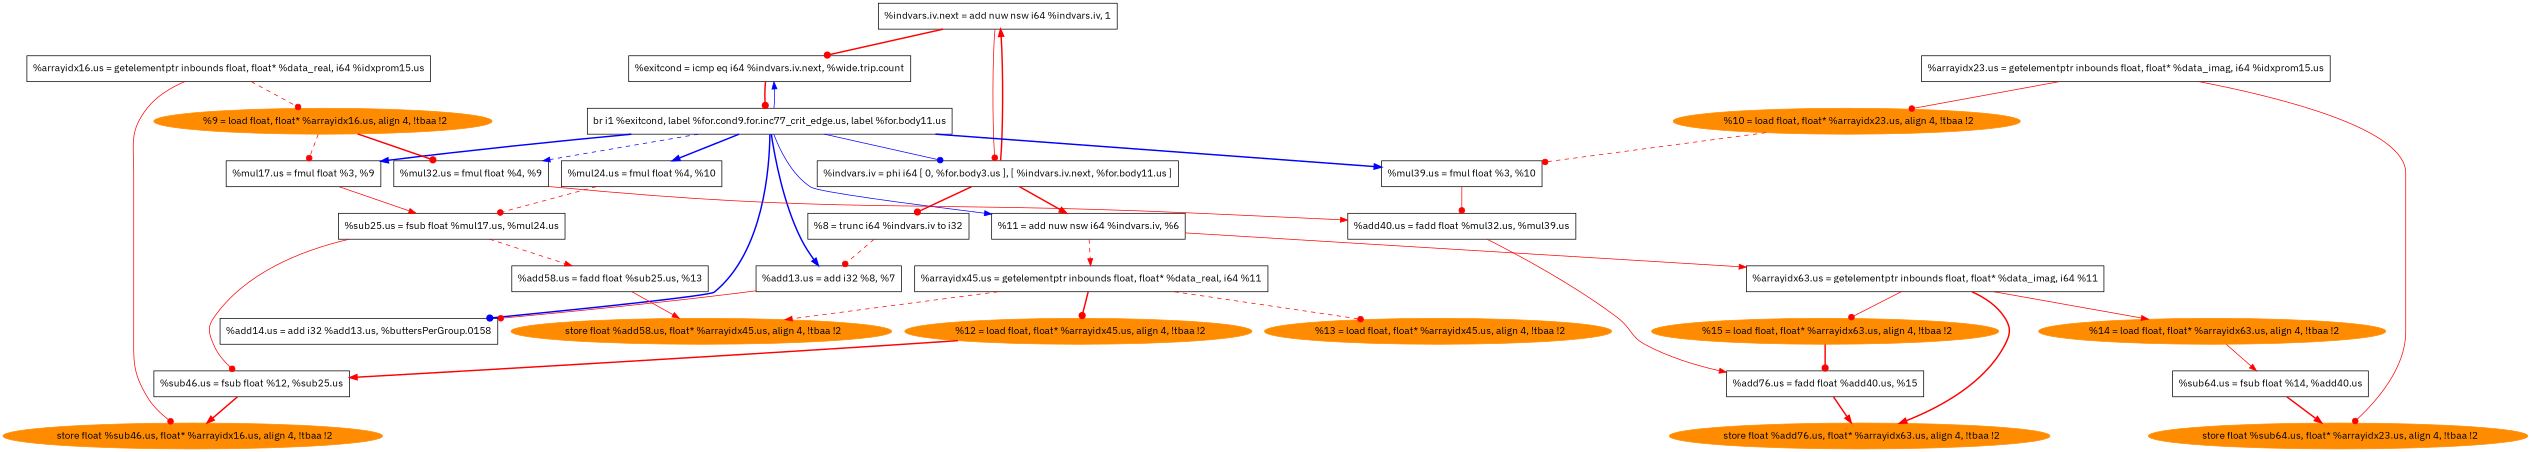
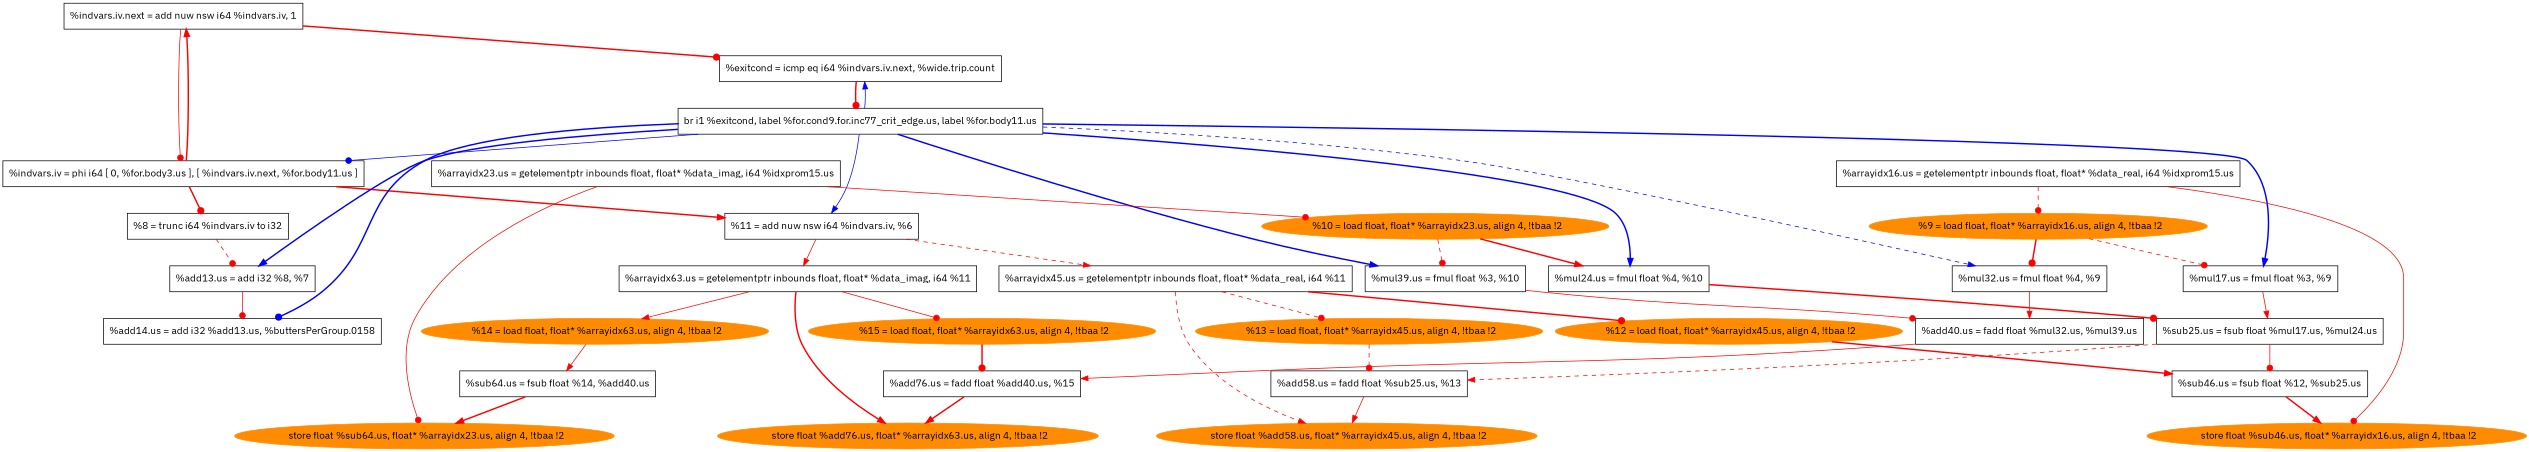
(550, 199) -> (1930, 300)
none -> (1528, 251)
none -> (1369, 355)
